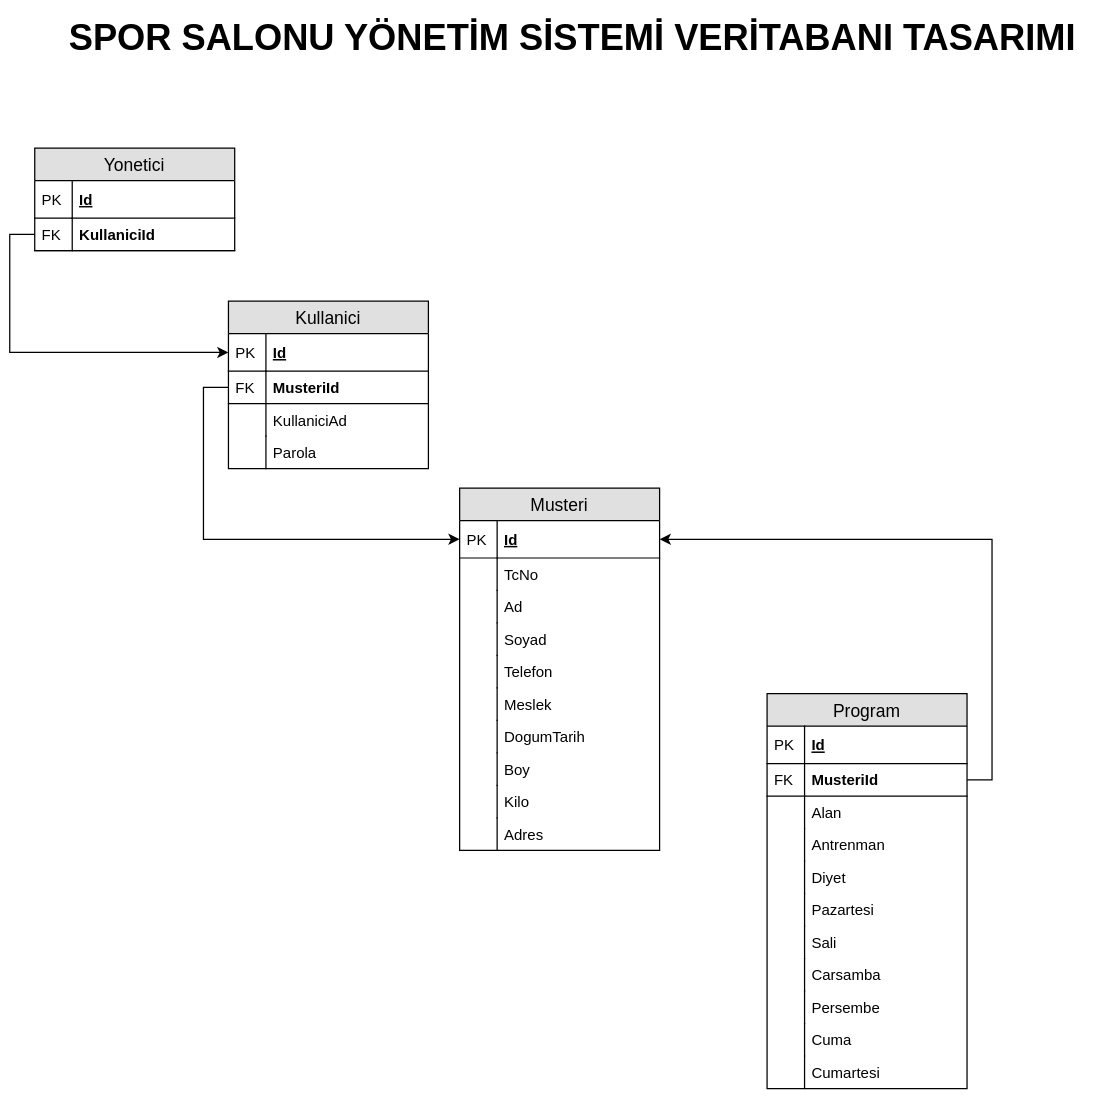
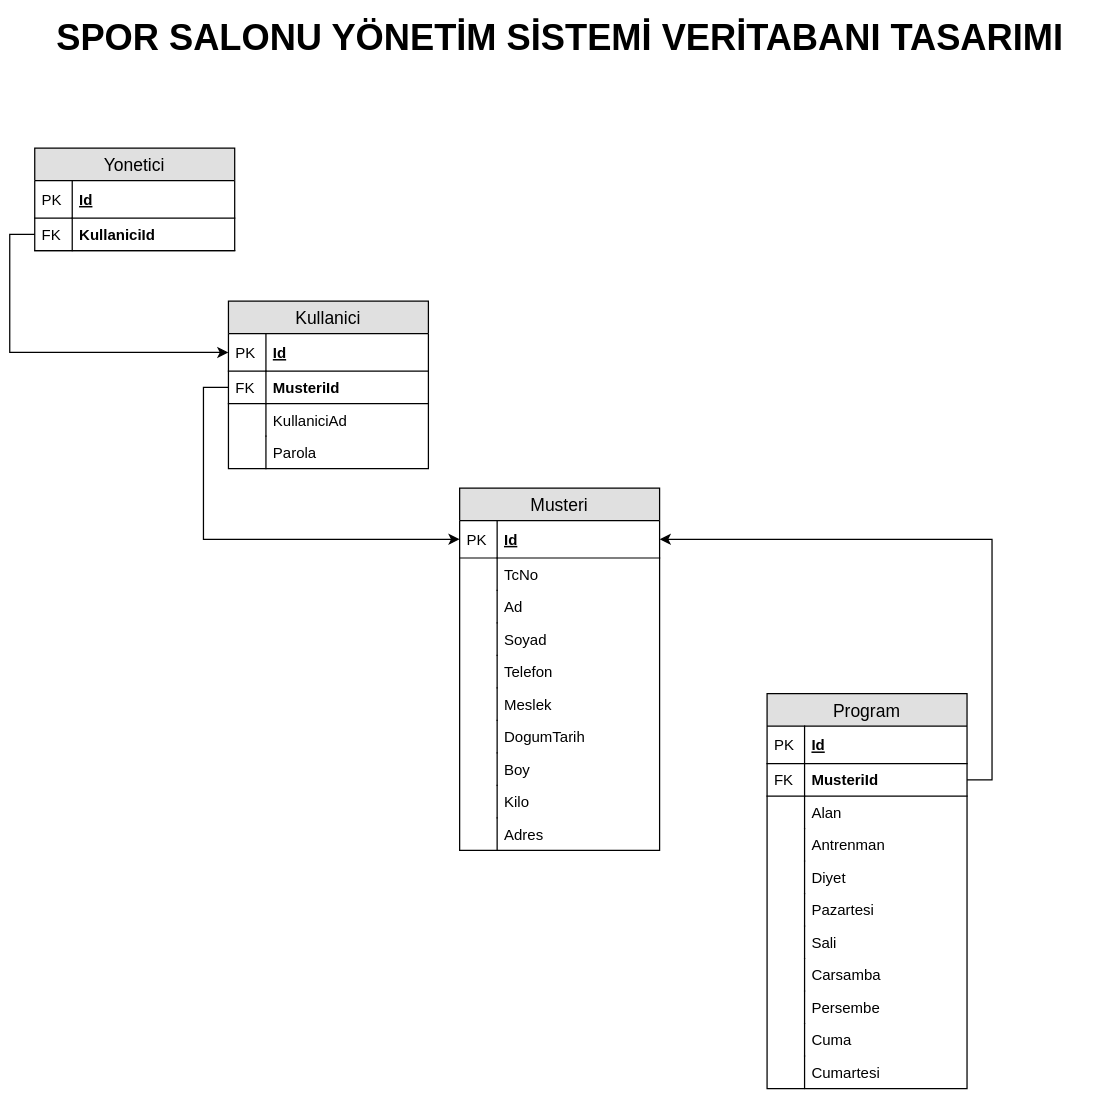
(573, 38) -> (560, 38)
